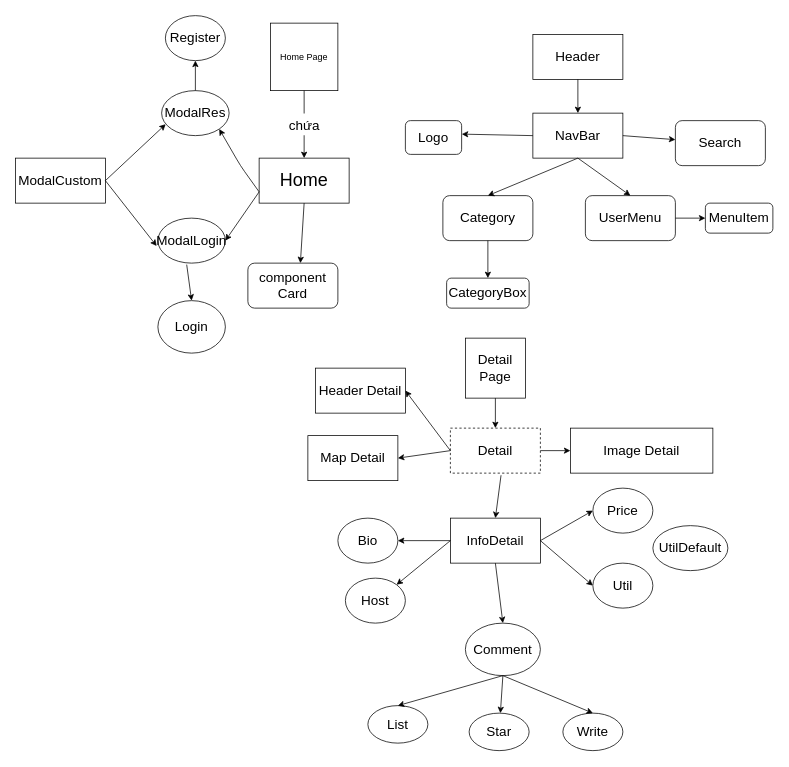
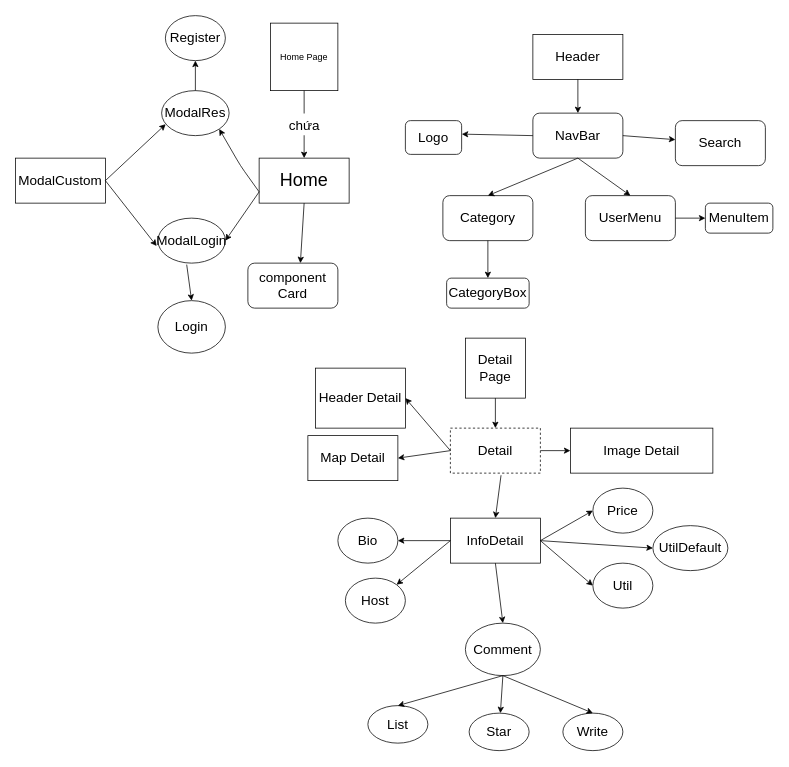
(578, 135) -> (578, 135)
(360, 390) -> (360, 398)
none -> (596, 544)
